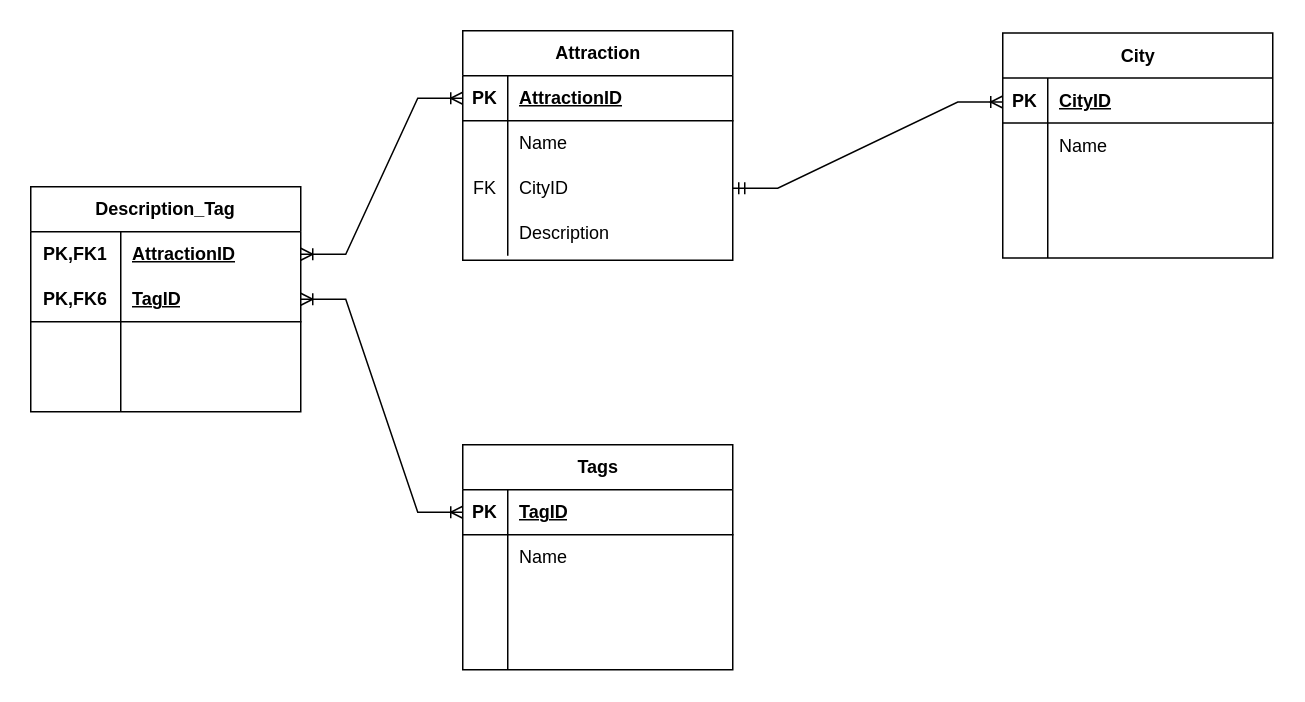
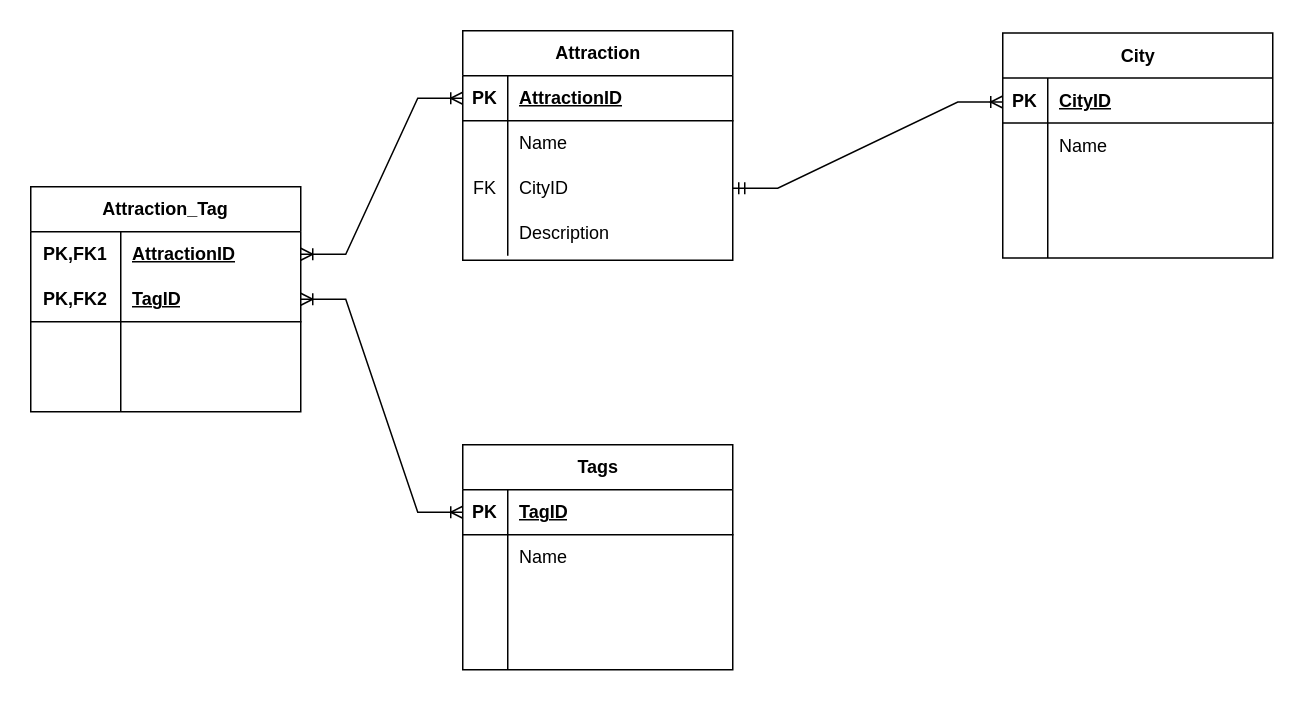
(166, 209) -> (166, 209)
(76, 299) -> (76, 299)
